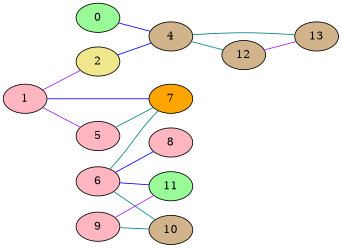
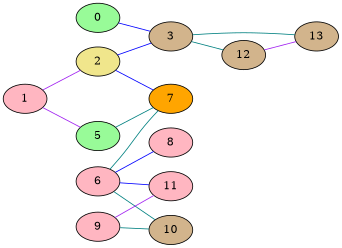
(171, 36) -> (171, 36)
(98, 99) -> (134, 80)
(98, 136) -> (98, 136)
(171, 186) -> (171, 186)
